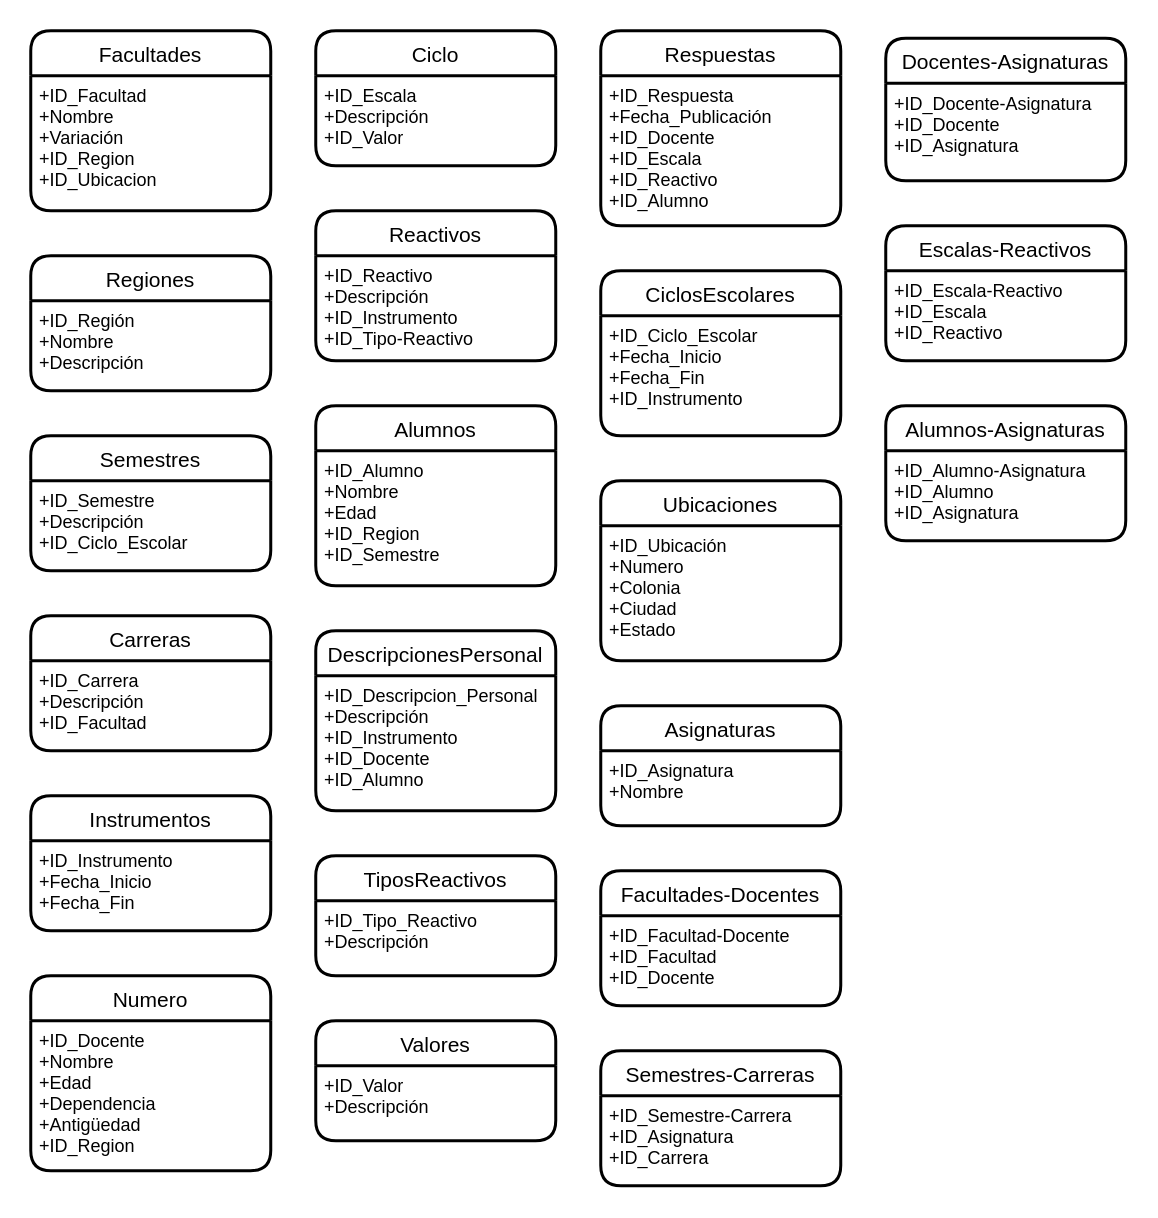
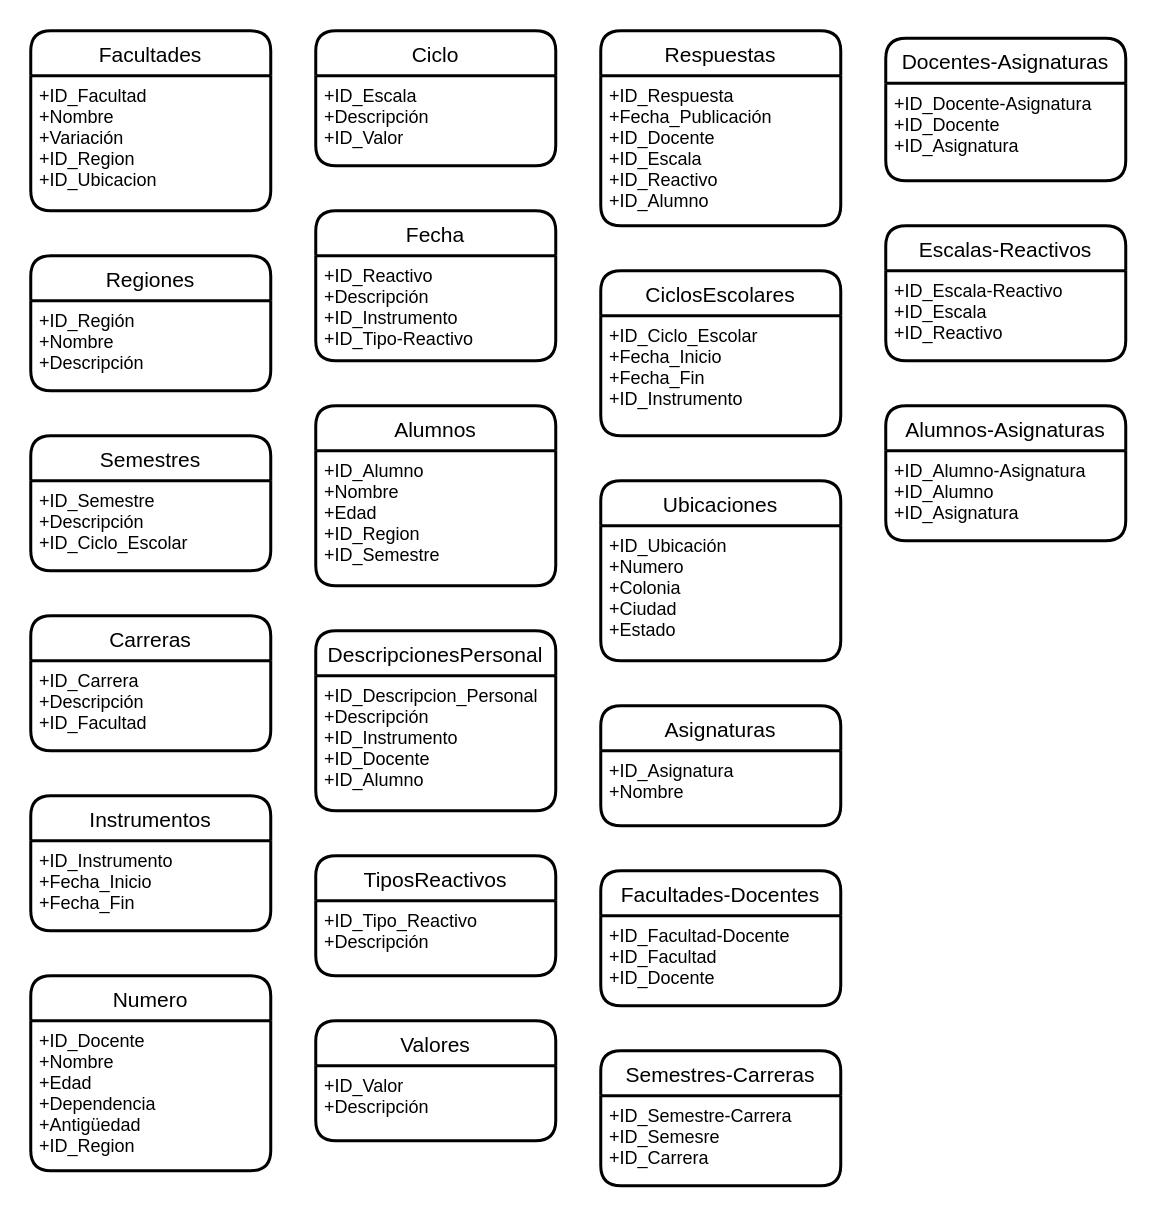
(435, 235) -> (435, 235)
(710, 1116) -> (710, 1116)
